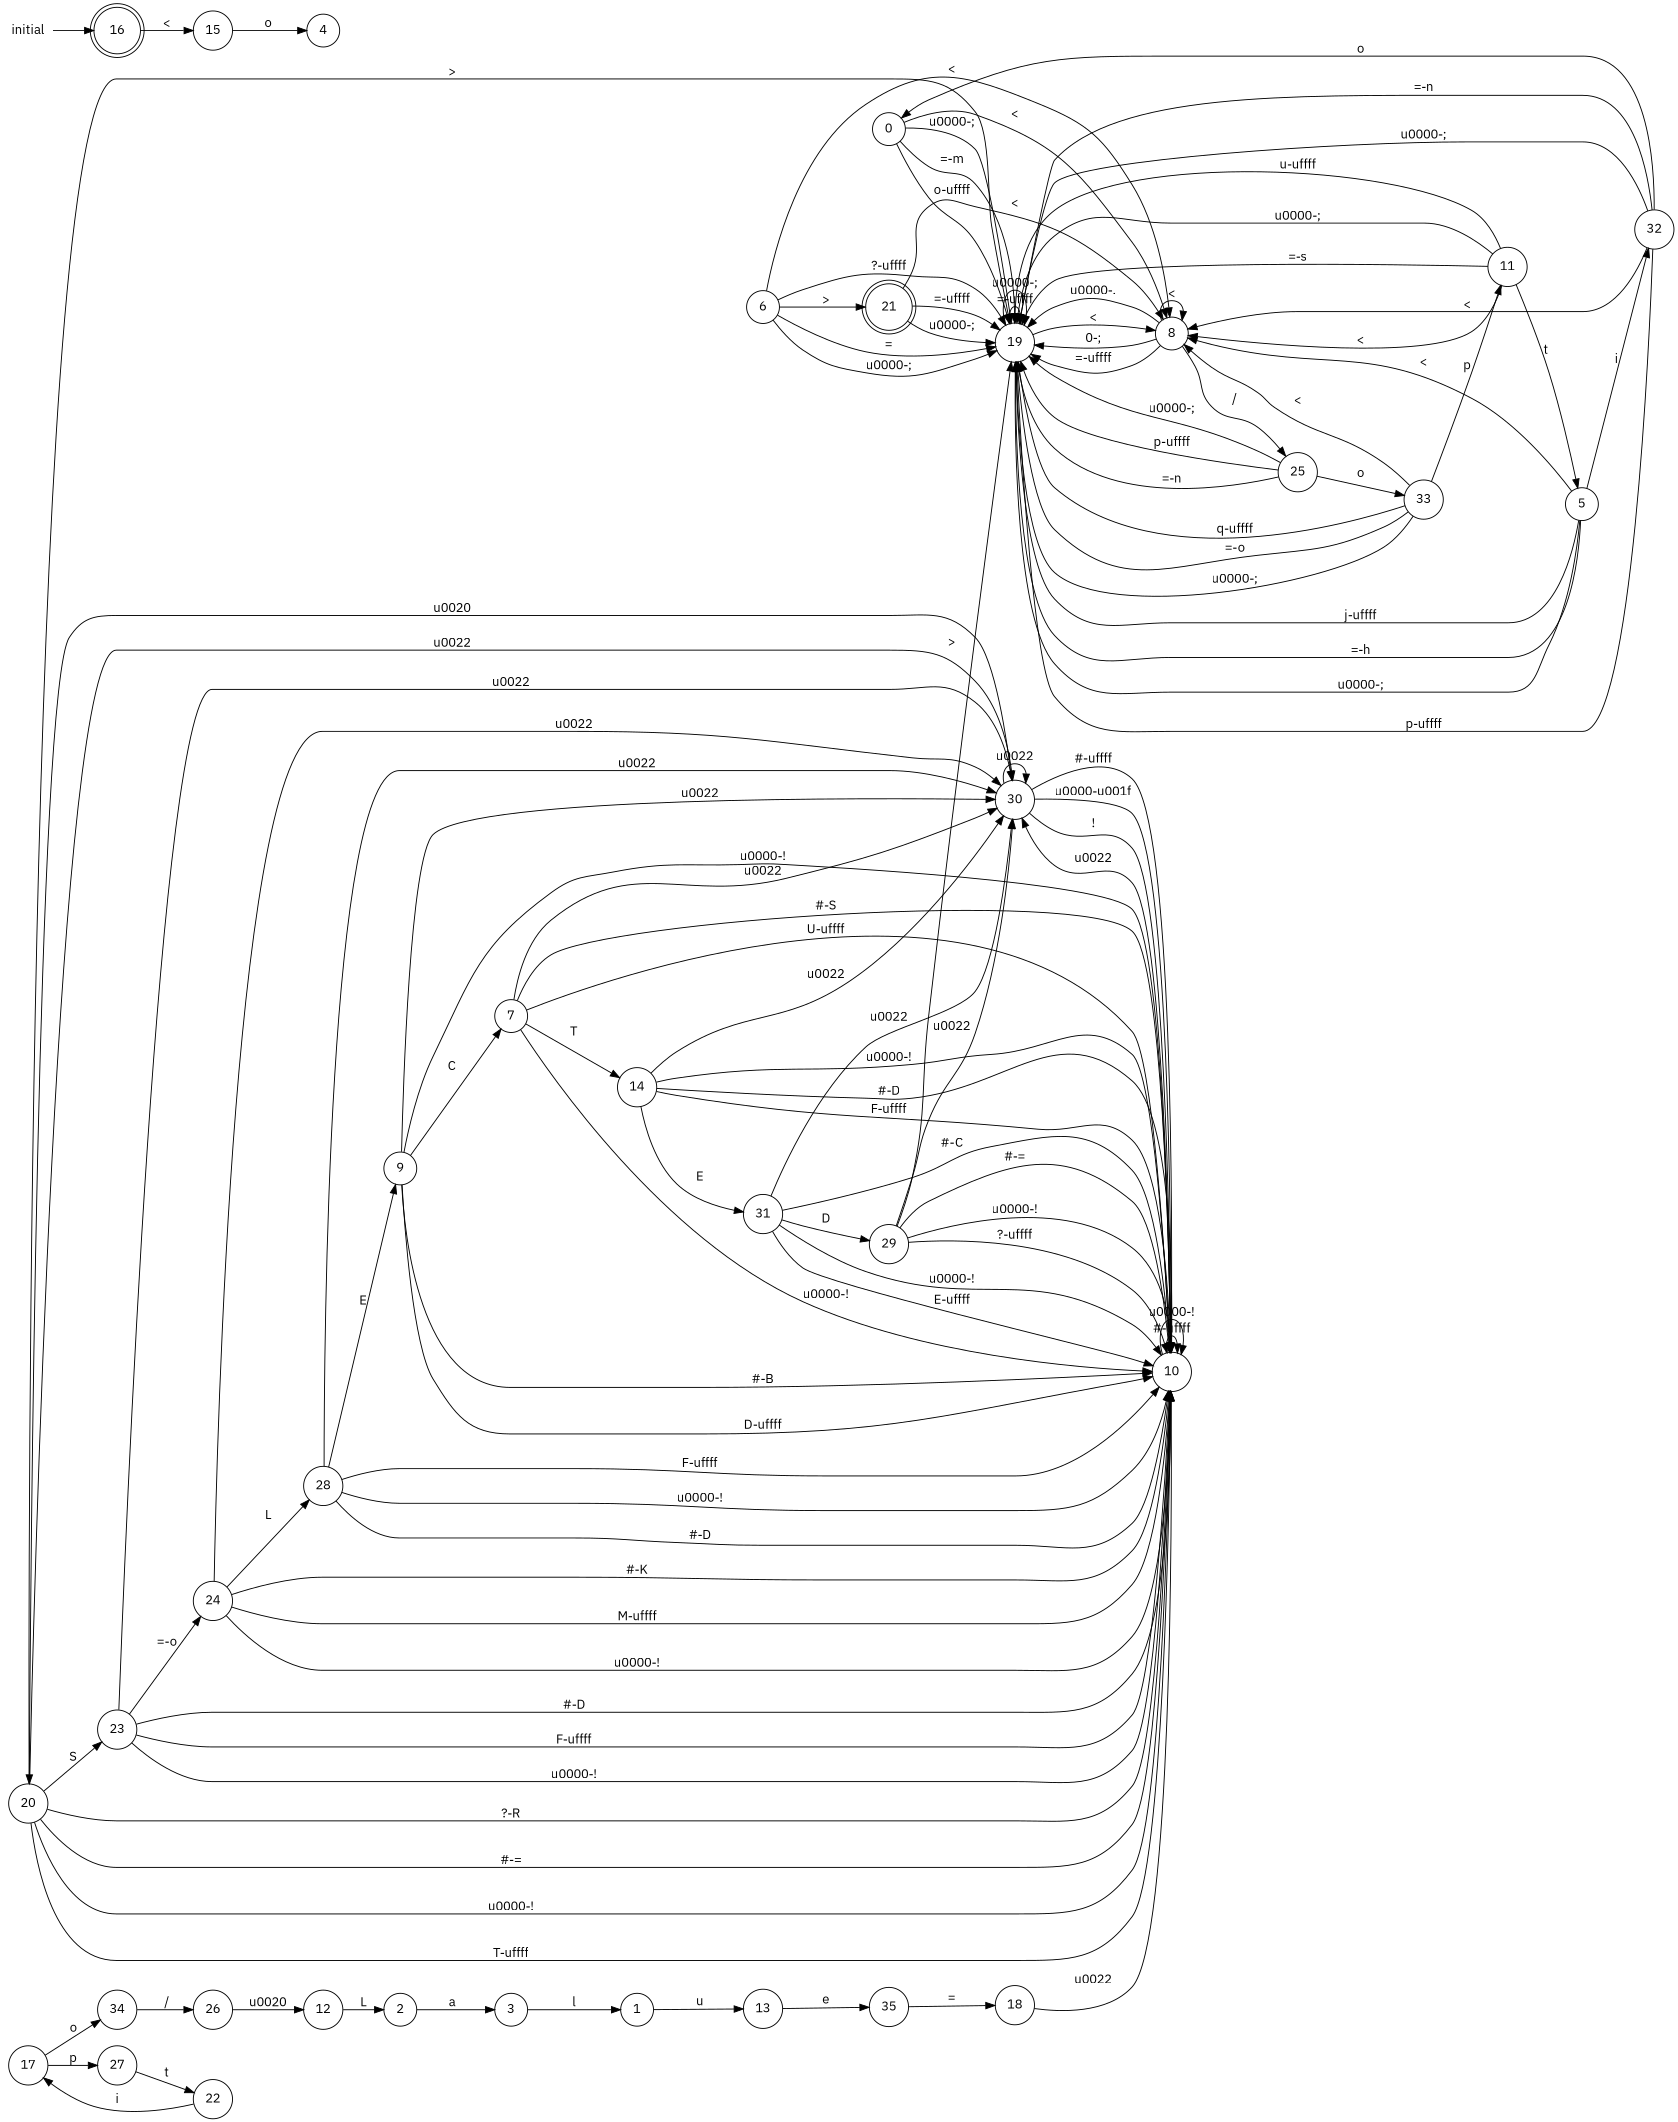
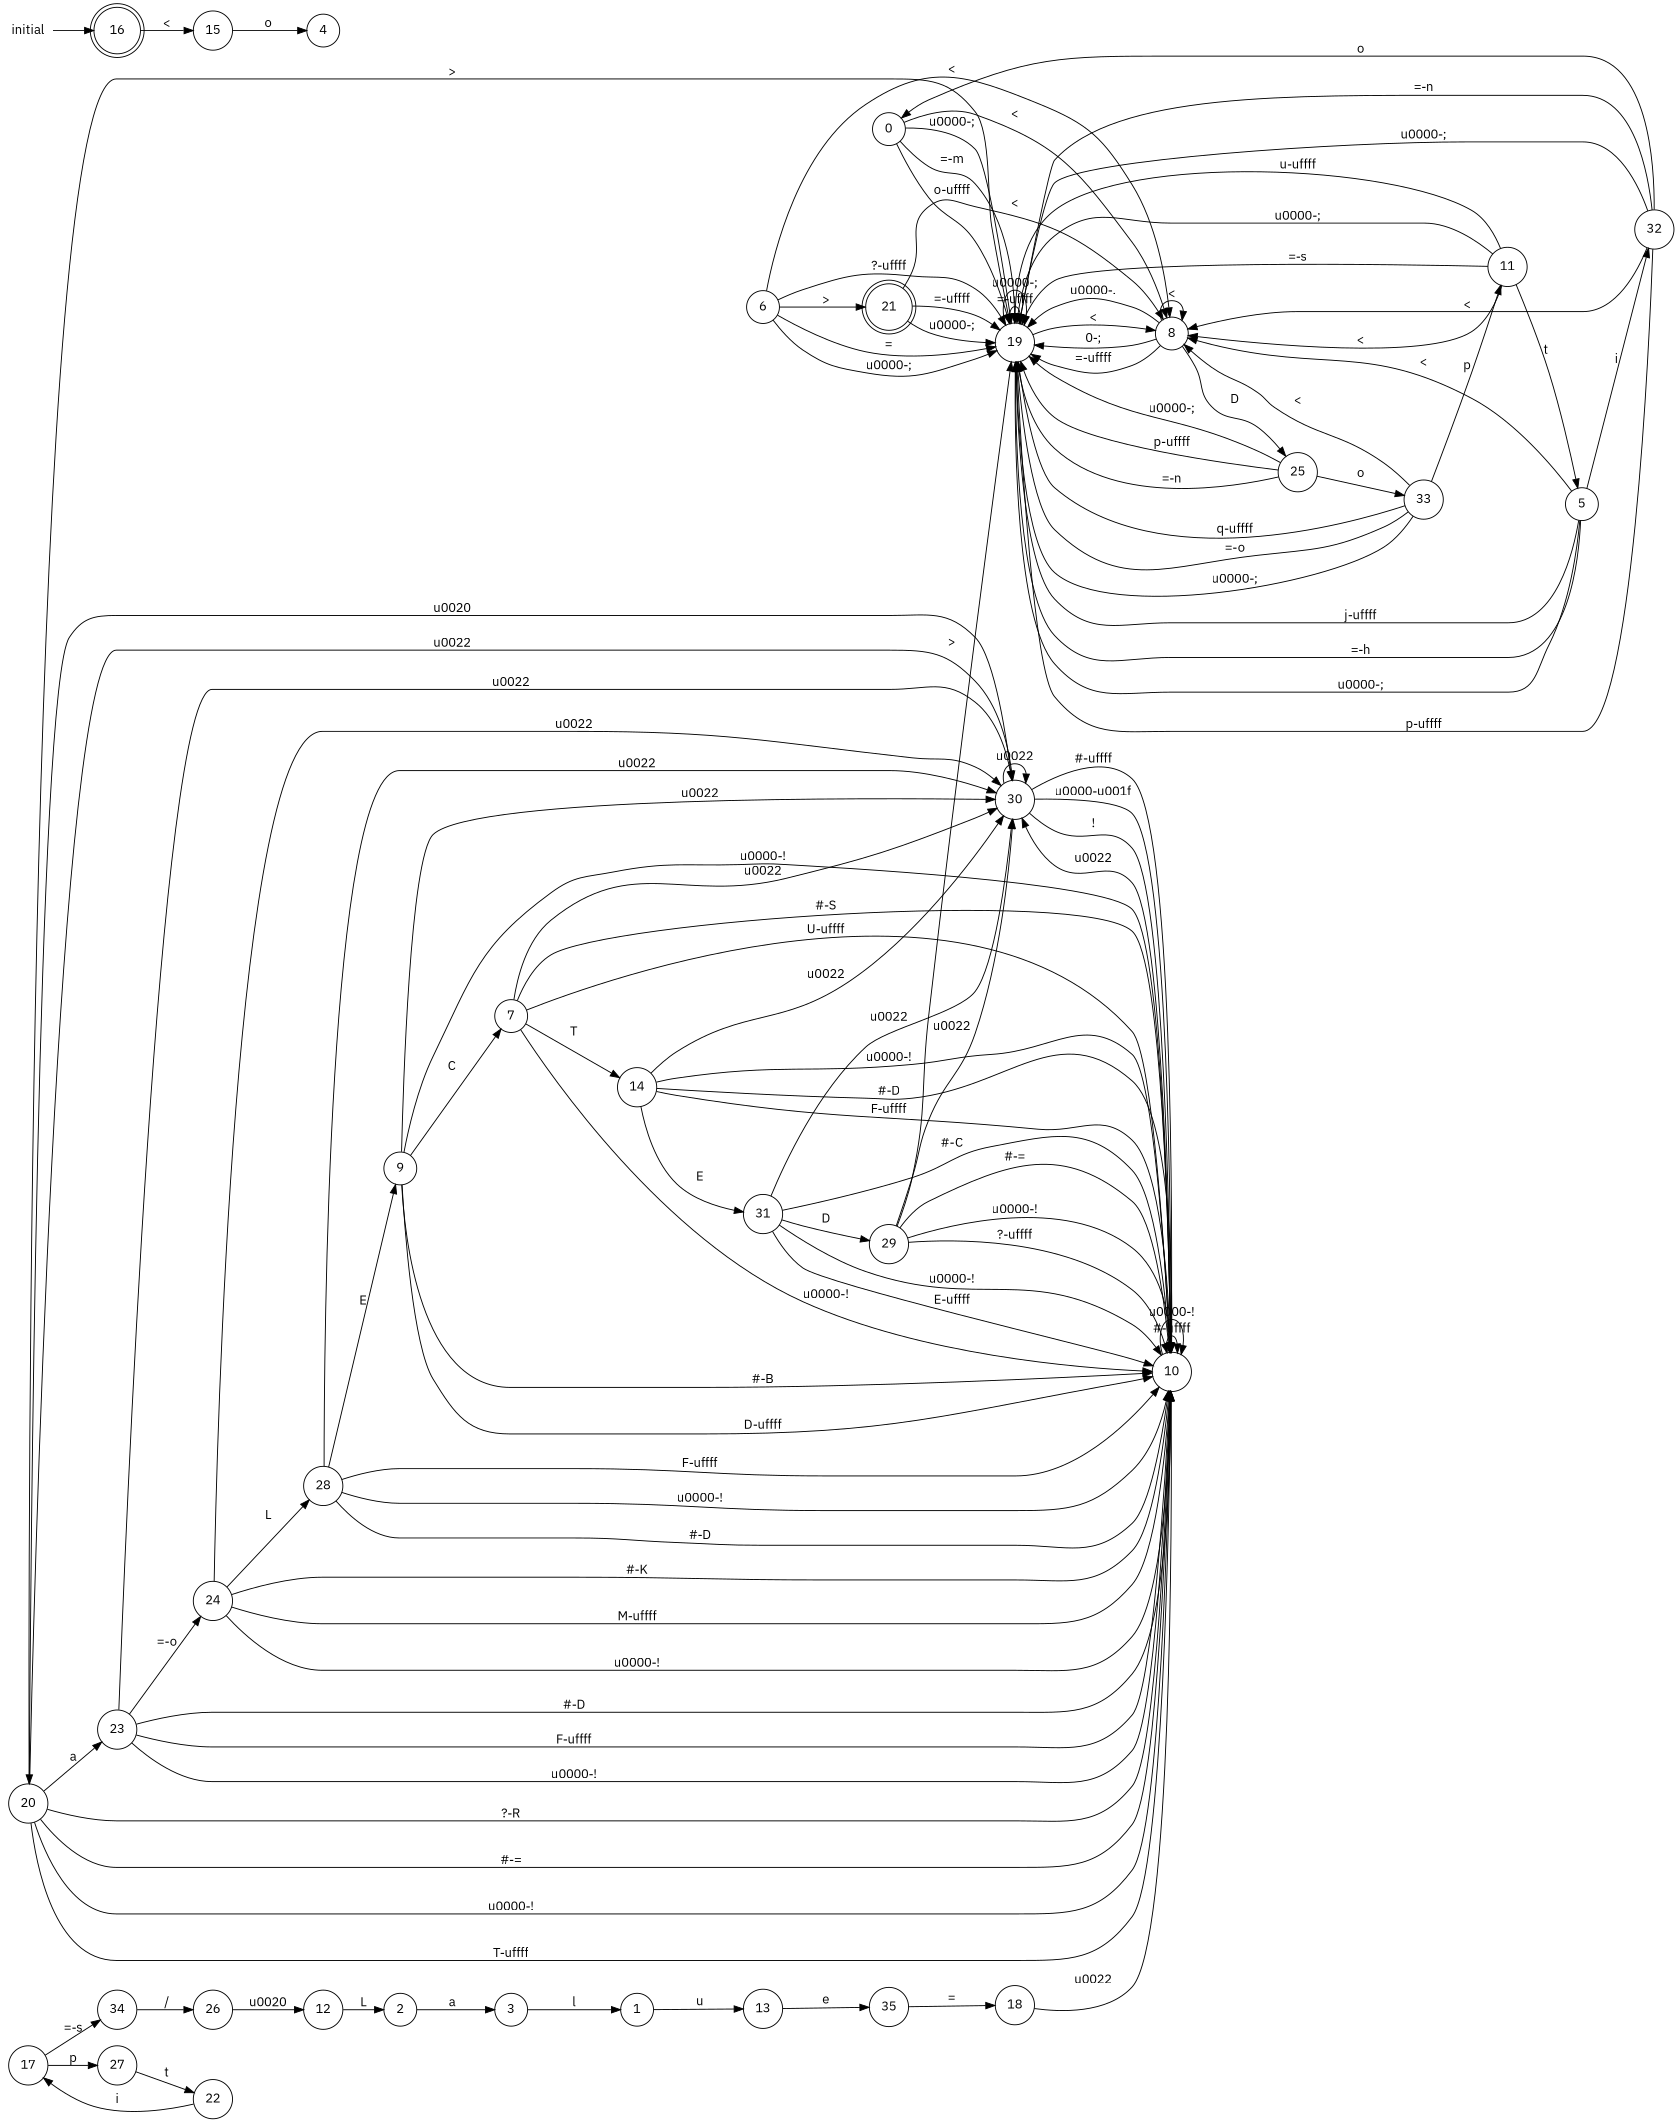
(1235, 400) -> (1235, 400)
(73, 1757) -> (73, 1757)
(73, 2028) -> (73, 2028)
